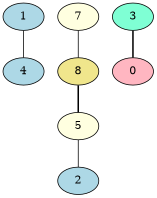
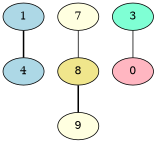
(24, 44) -> (24, 44)
(133, 44) -> (133, 44)
(78, 126) -> (78, 126)
(78, 181) -> none
